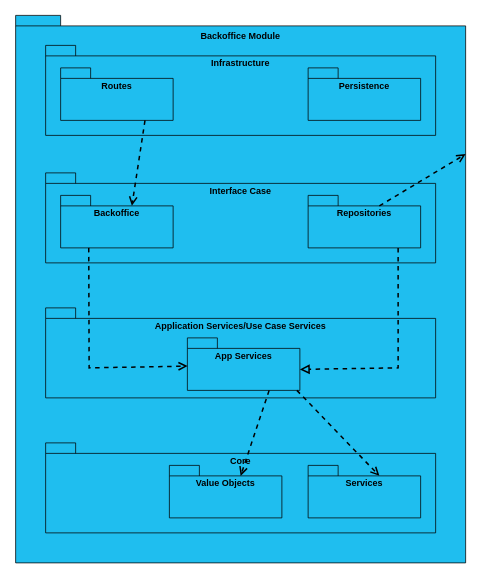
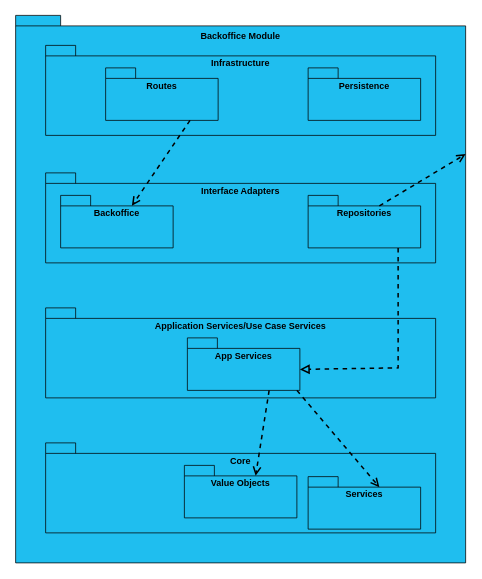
(117, 94) -> (162, 94)
(240, 190) -> (240, 190)
(89, 355) -> none
(225, 492) -> (240, 492)
(364, 492) -> (364, 503)
